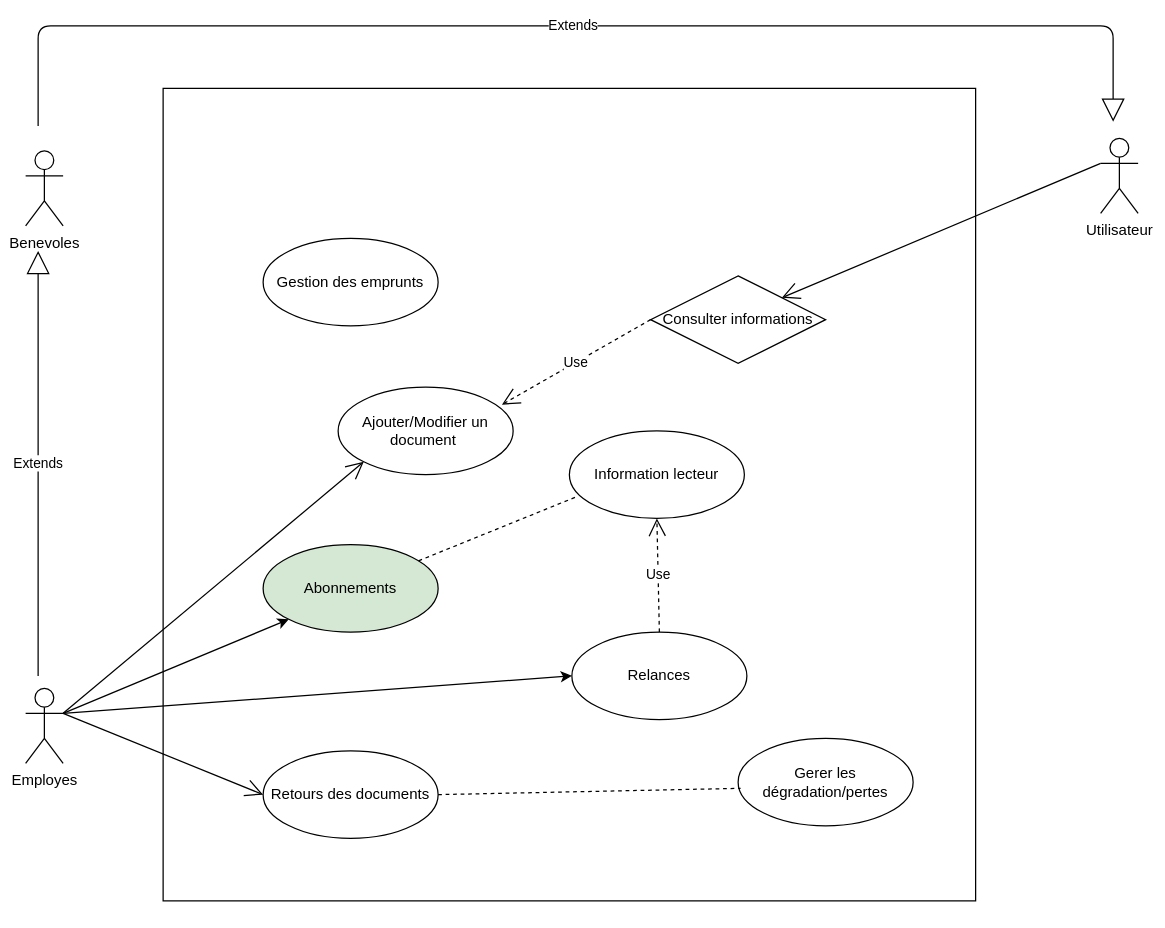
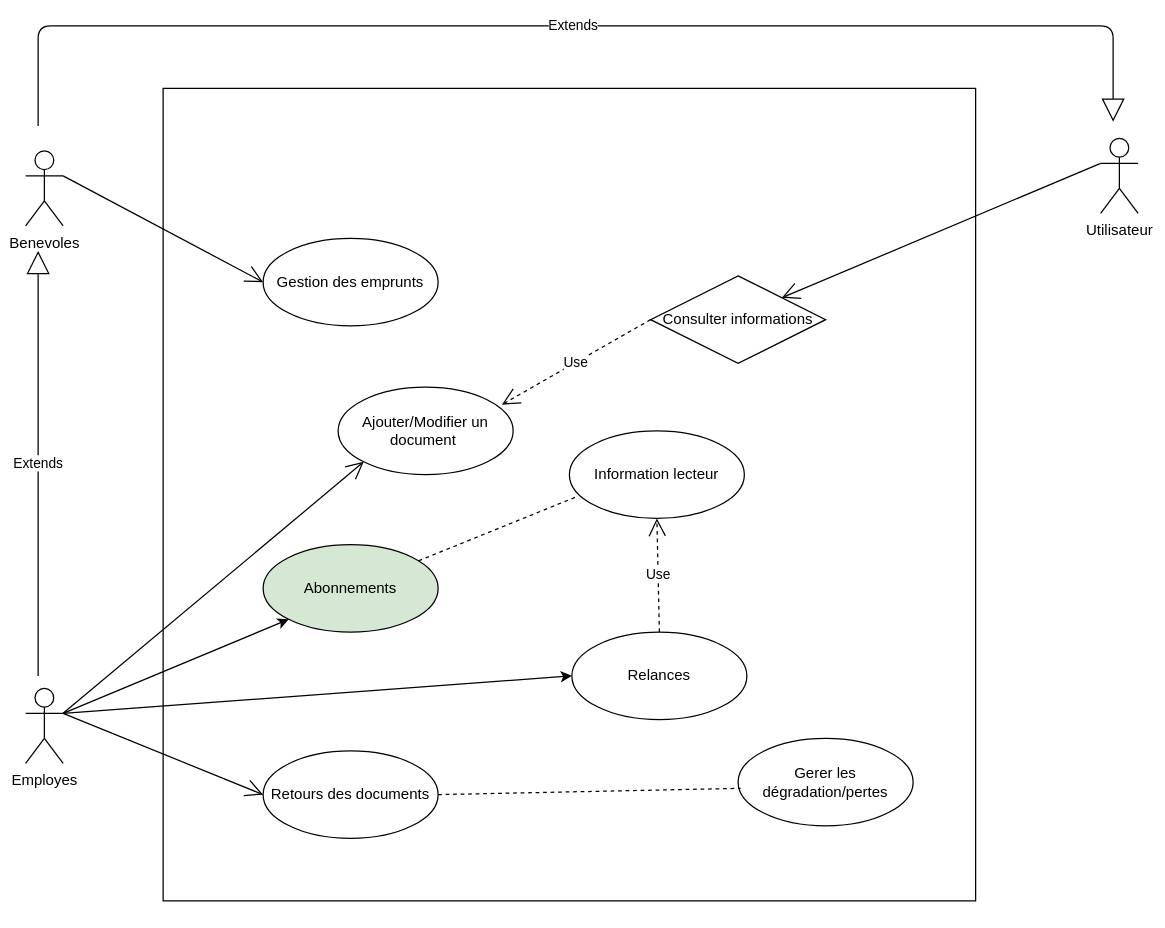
none -> (162, 228)
